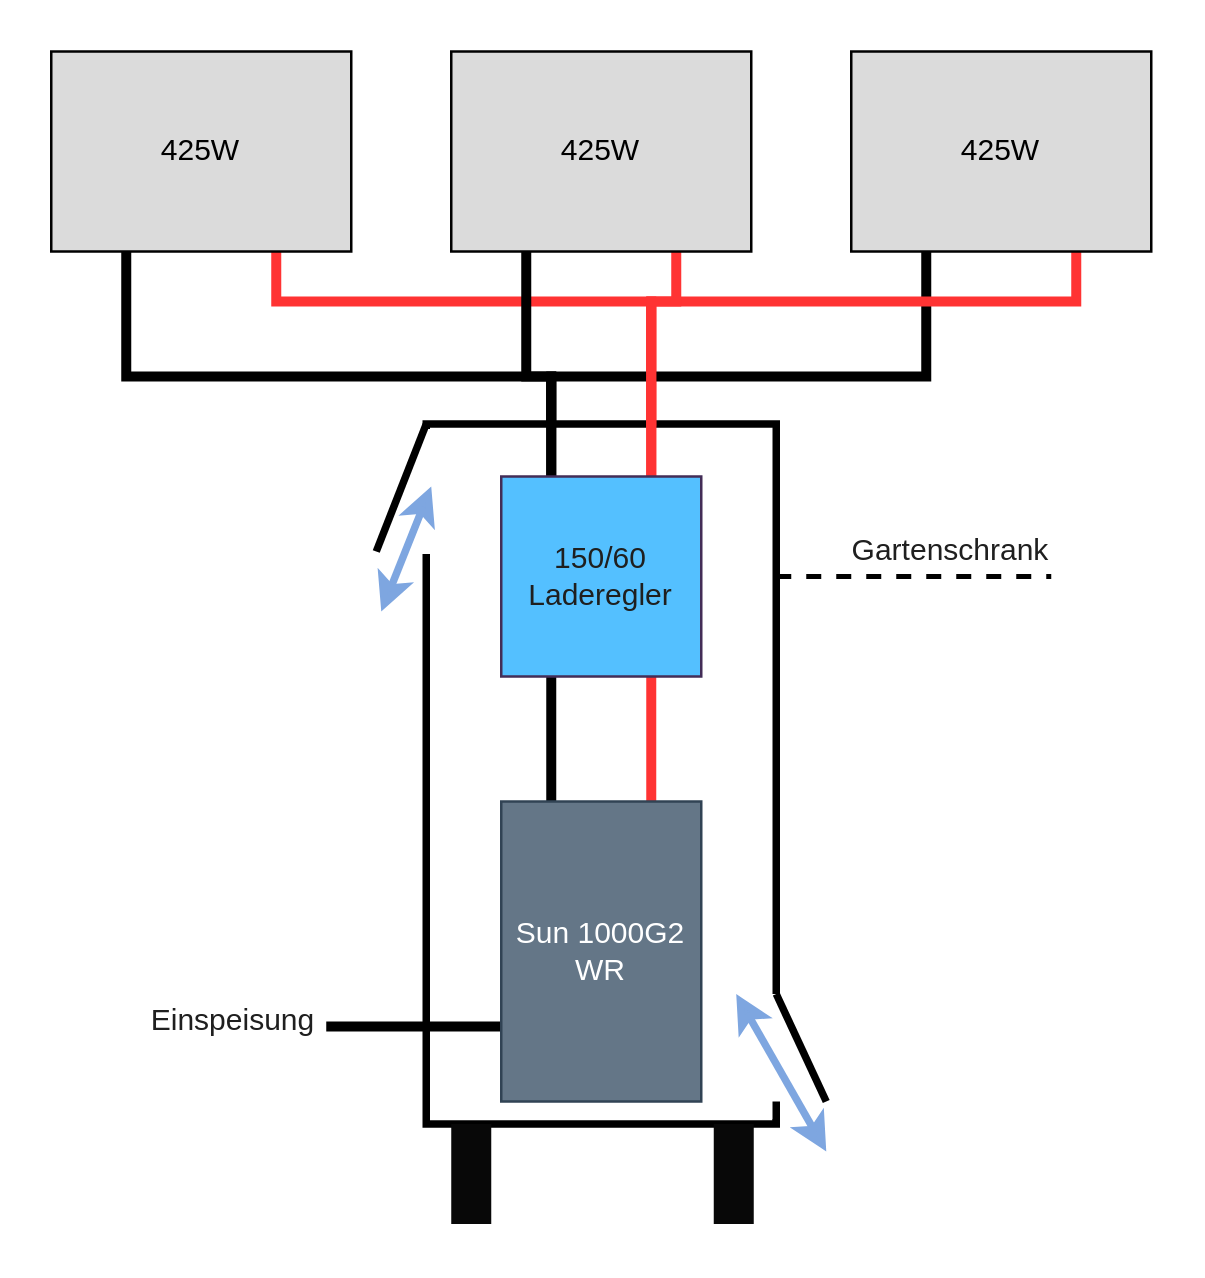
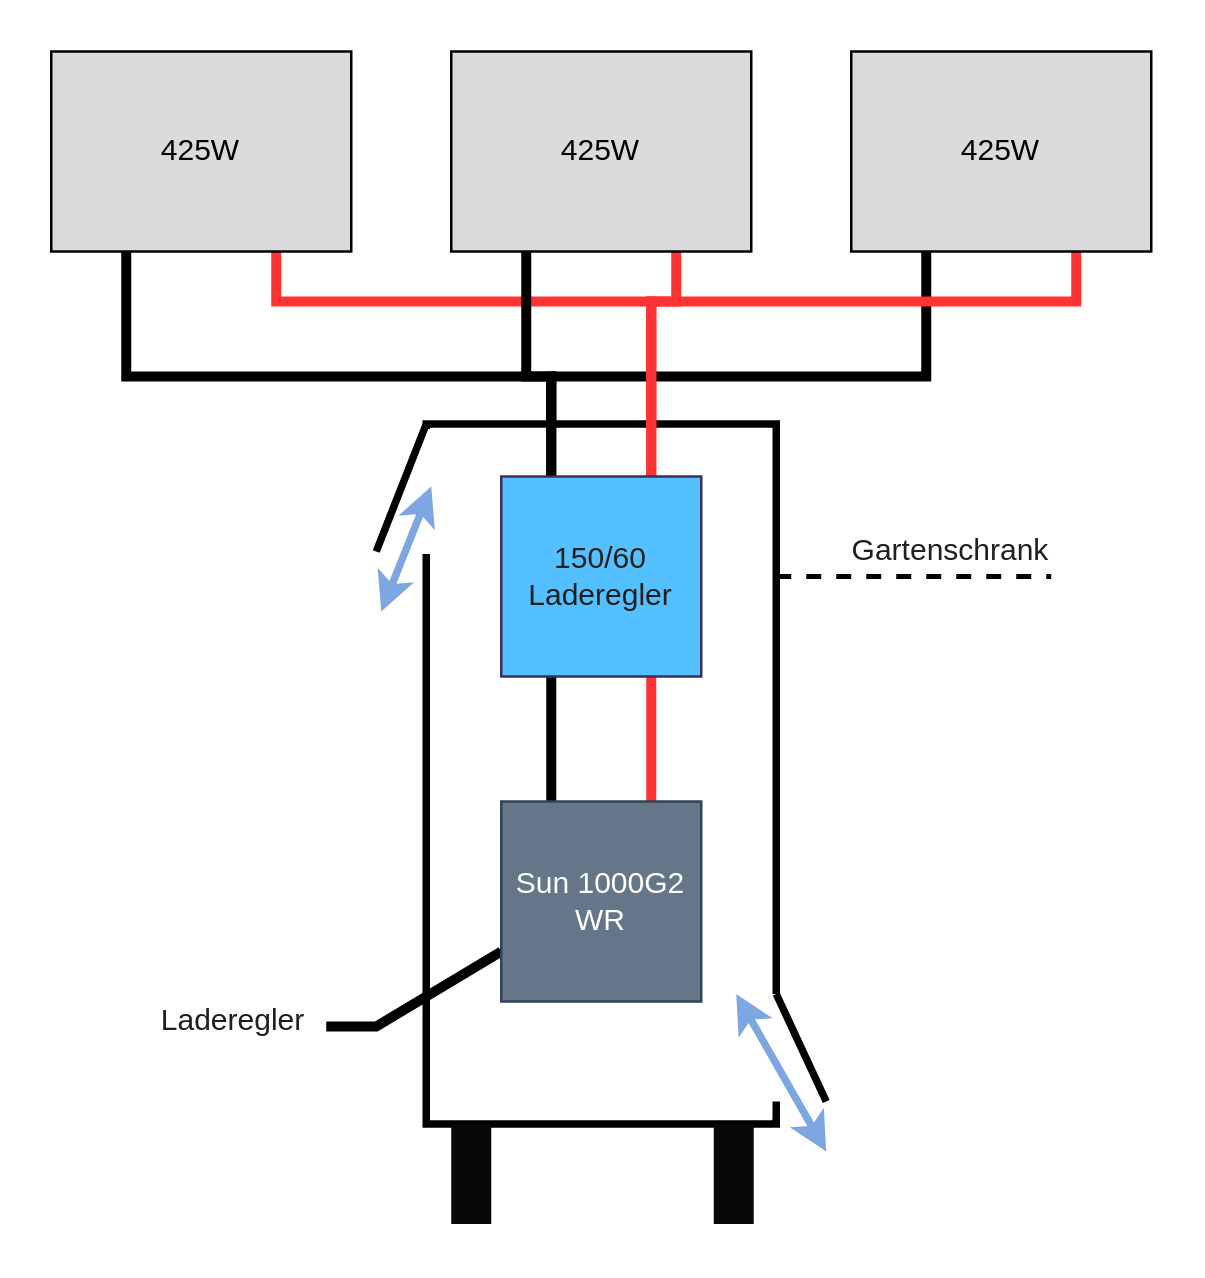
(601, 951) -> (601, 901)
(234, 1021) -> (234, 1021)
